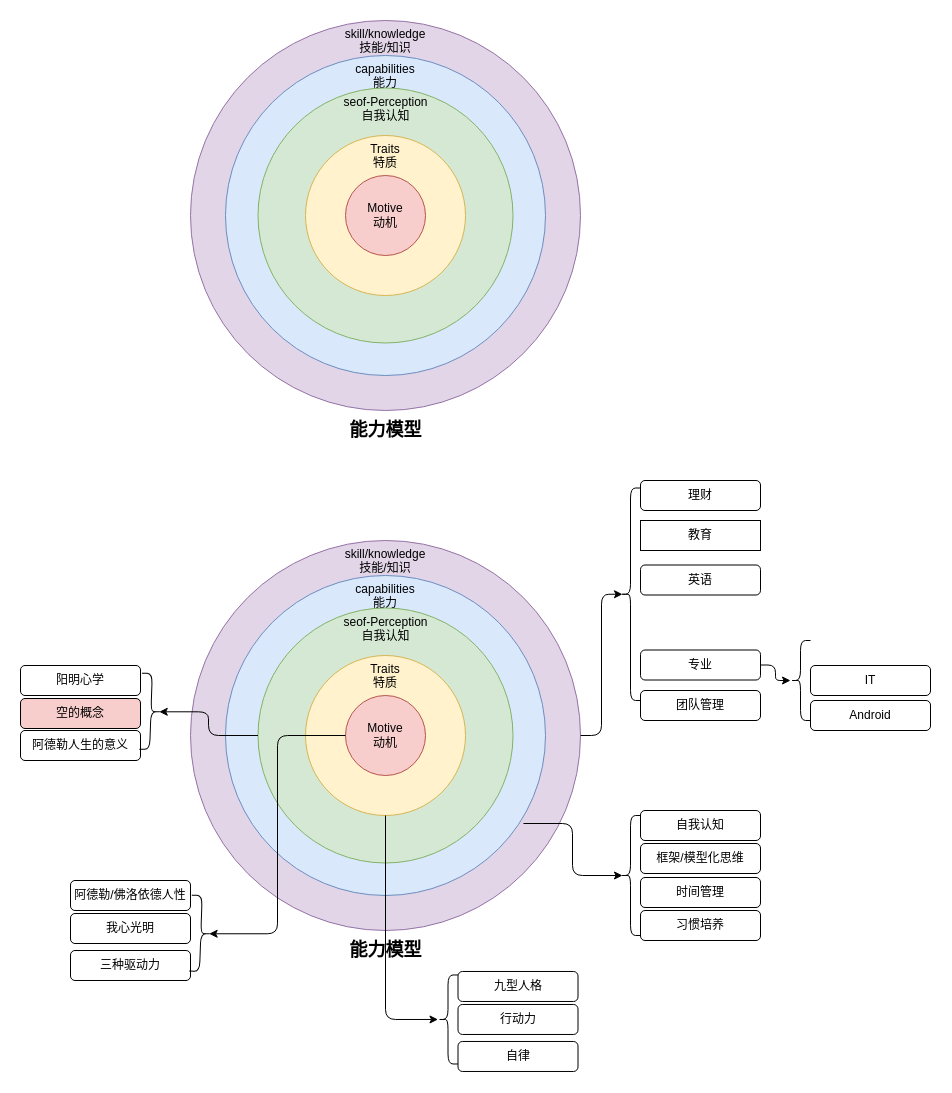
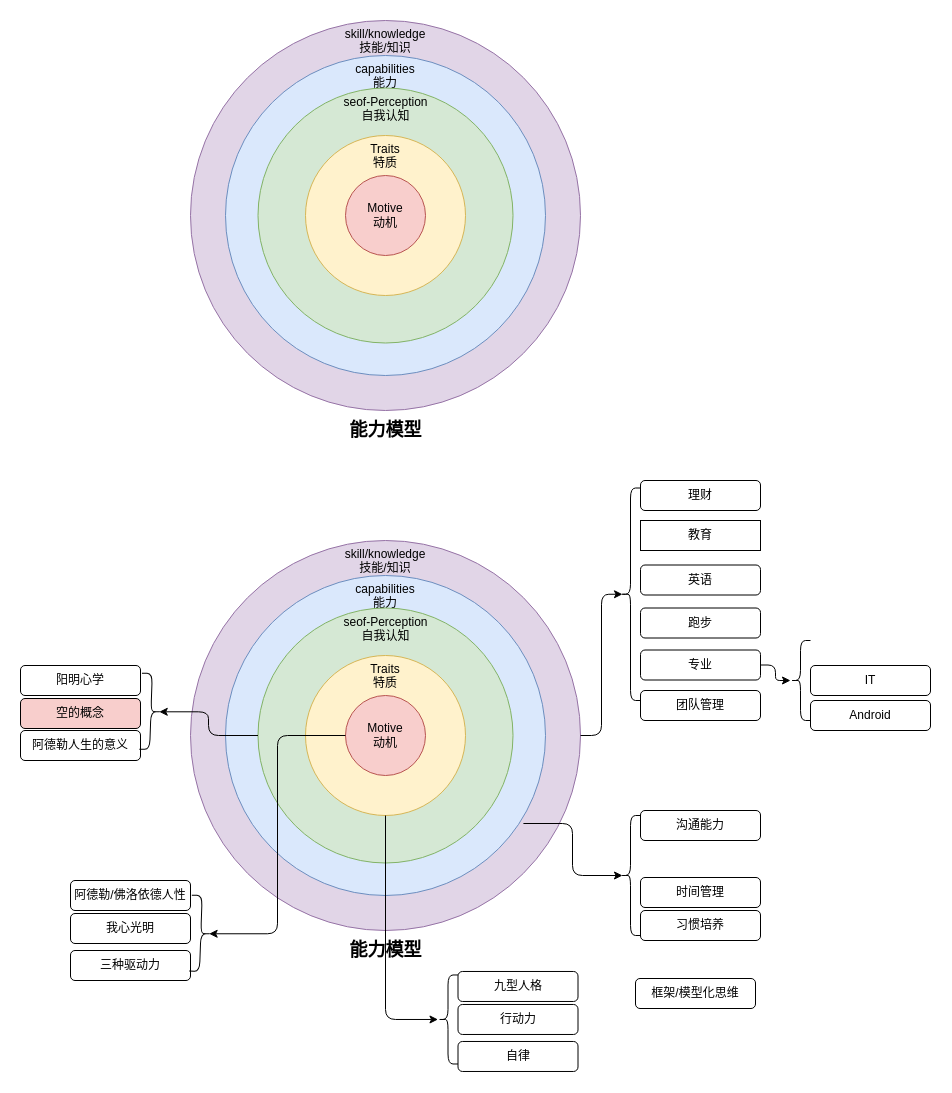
none -> (701, 623)
(701, 826) -> (701, 826)
(701, 859) -> (696, 994)
